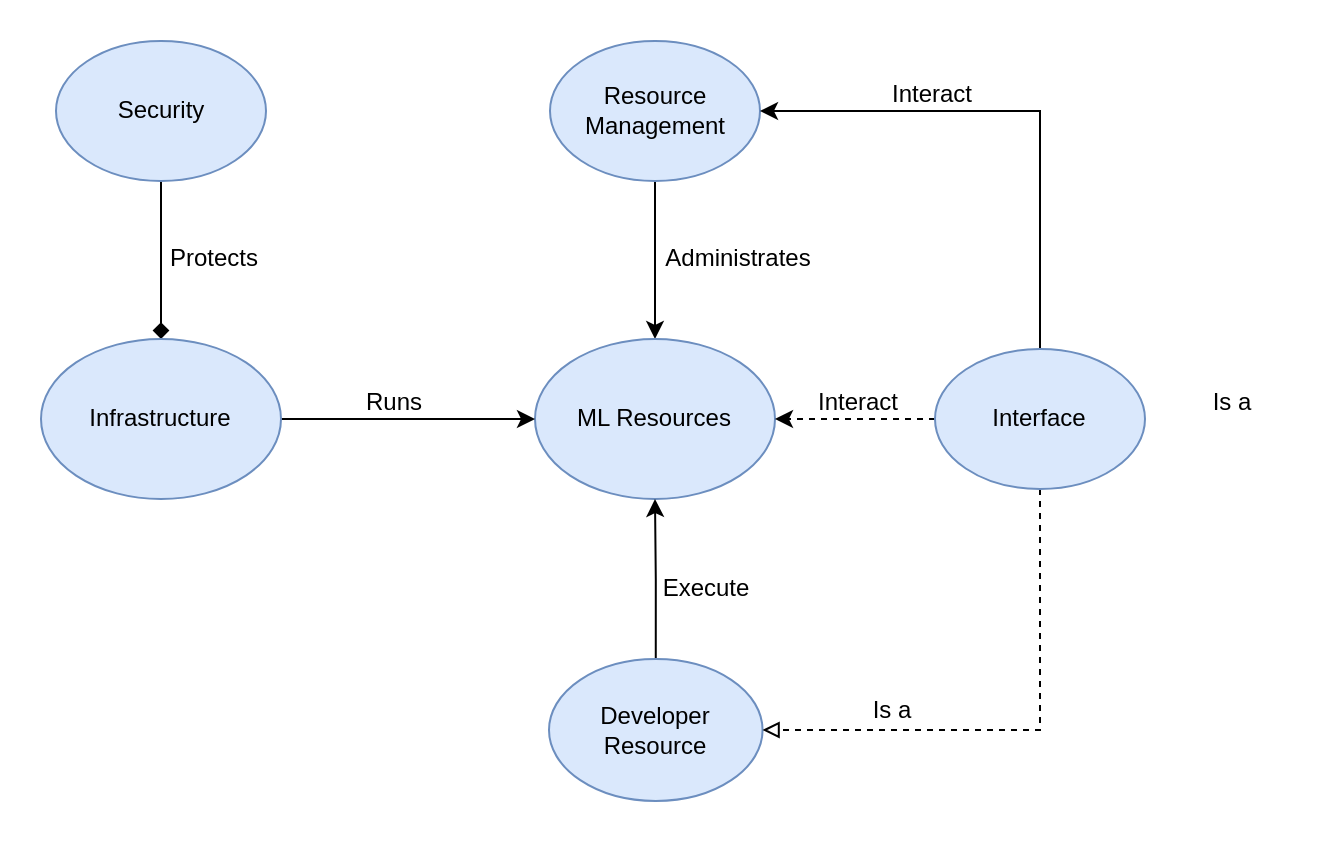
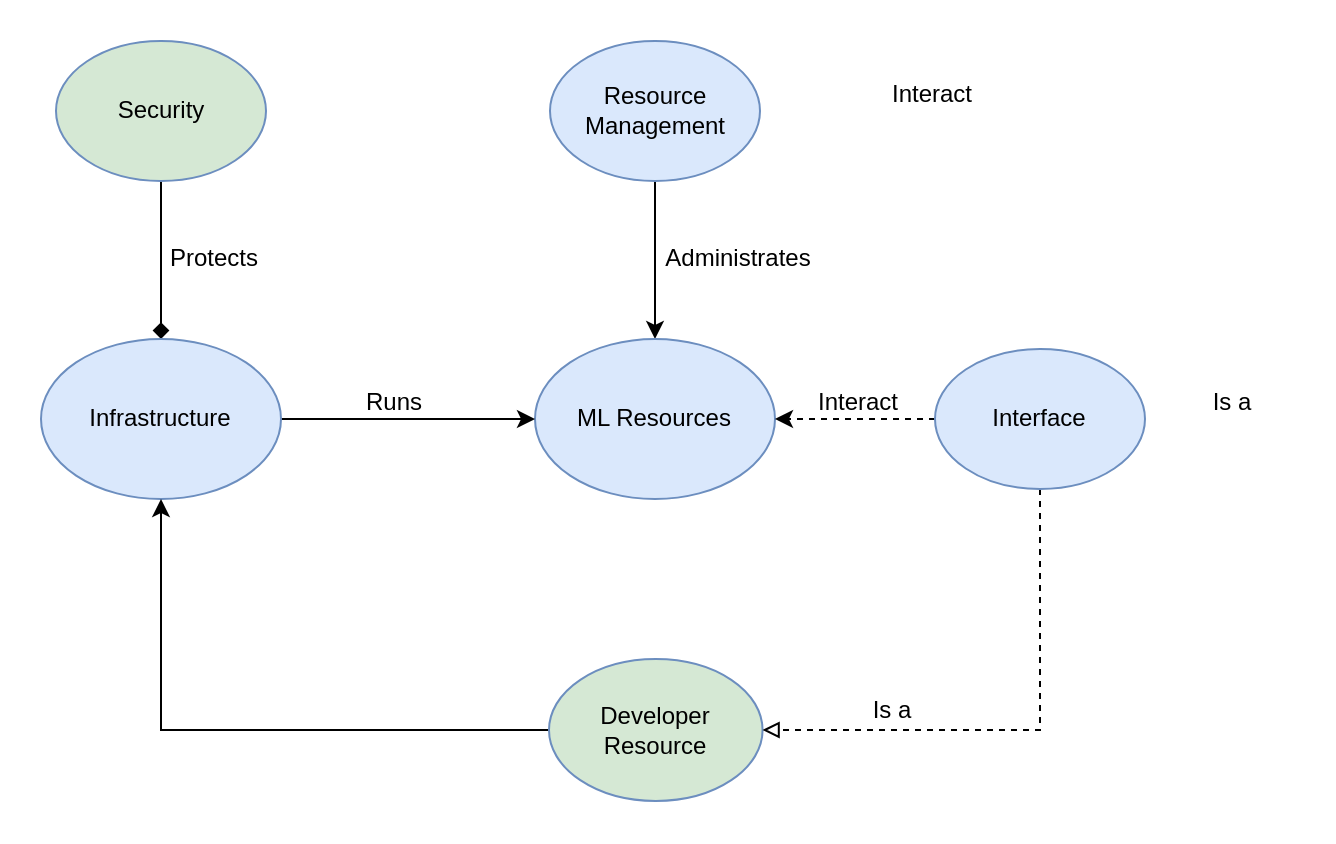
(161, 111) -> (161, 111)
(1026, 111) -> none
(656, 586) -> (246, 730)
(707, 589) -> none
(656, 730) -> (656, 730)
